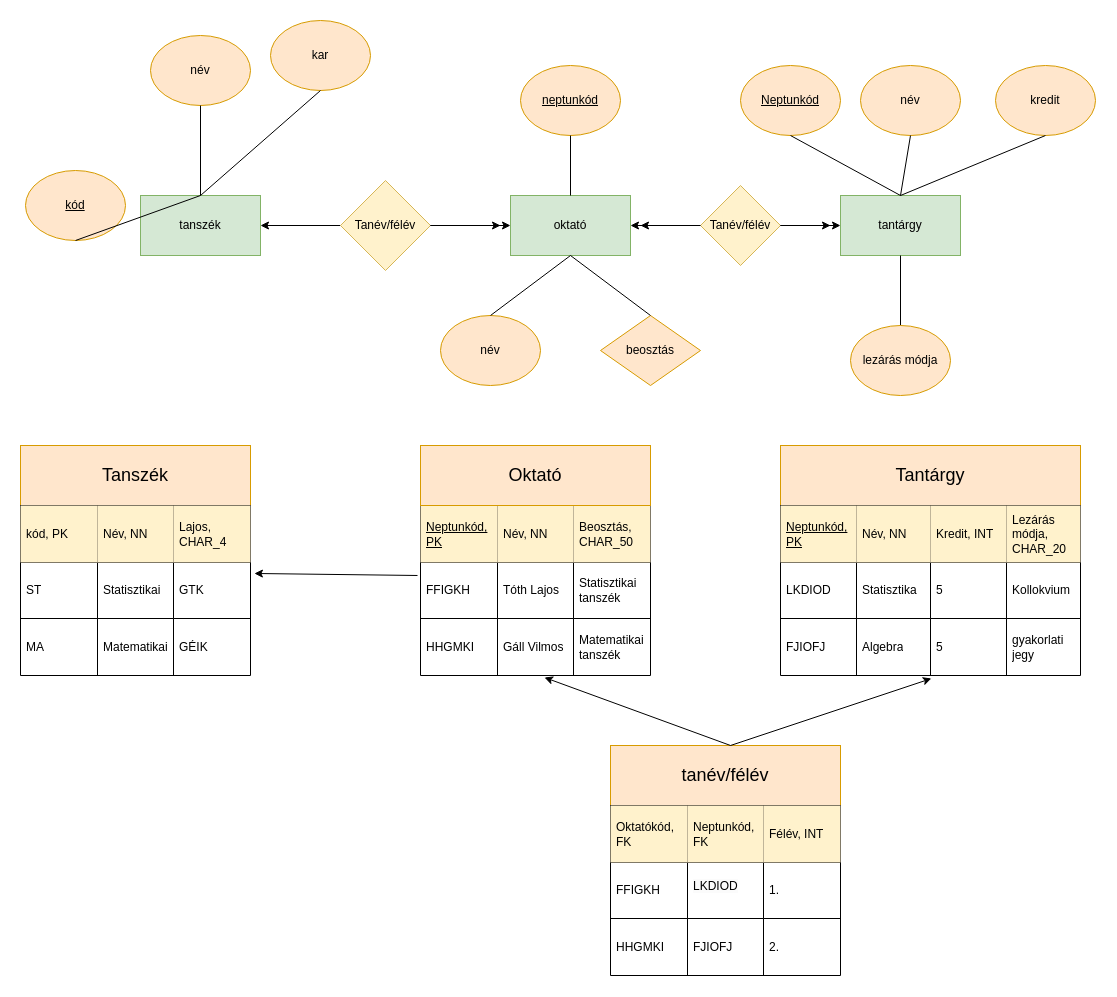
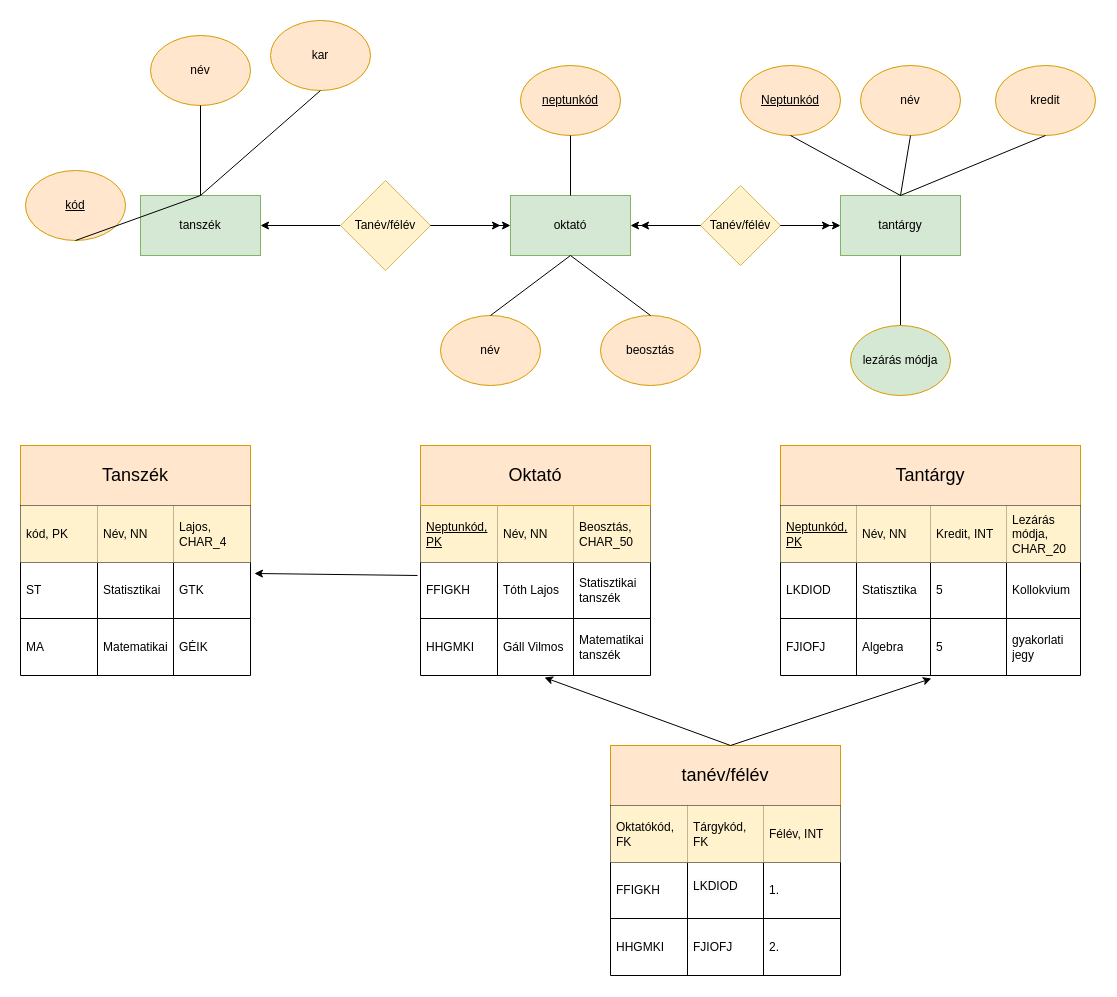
(651, 351) -> (651, 351)
(901, 361) -> (901, 361)
(727, 835) -> (727, 835)
